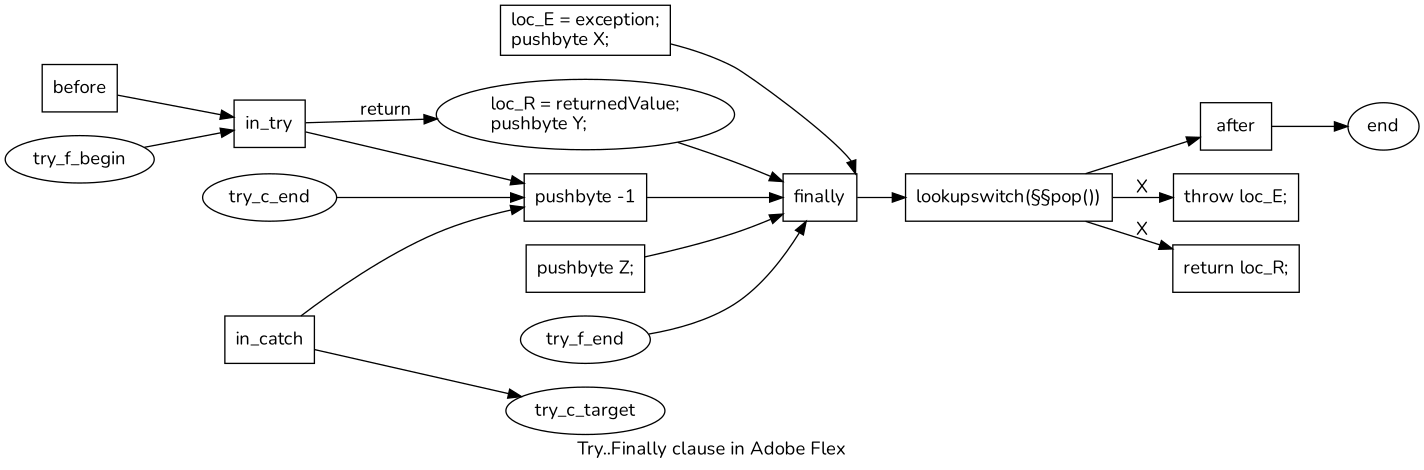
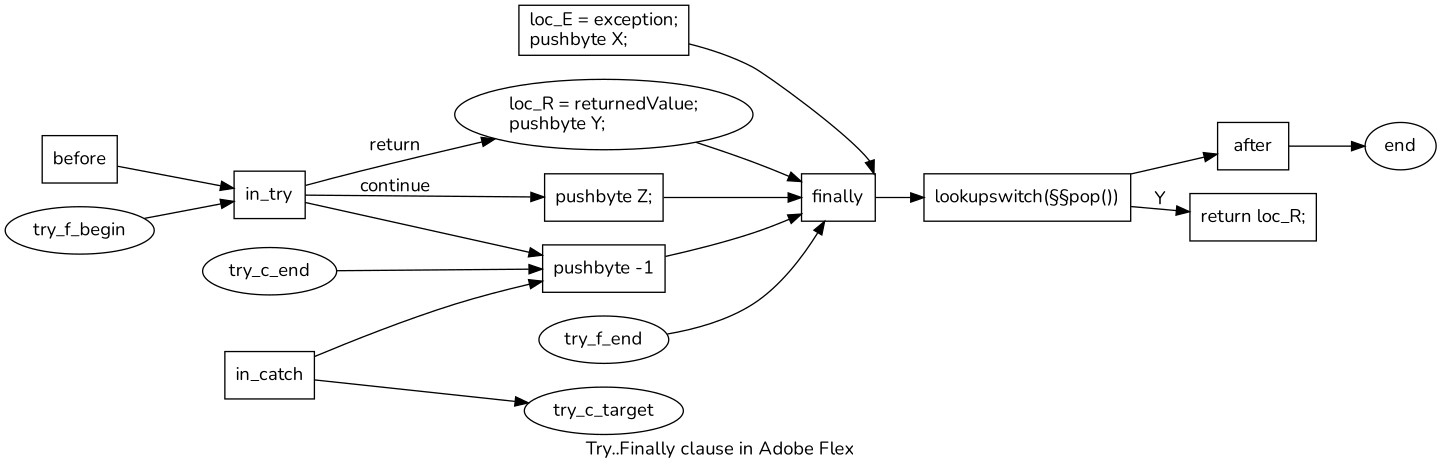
none -> (418, 196)
(1236, 198) -> none
(1143, 230) -> (1160, 199)
